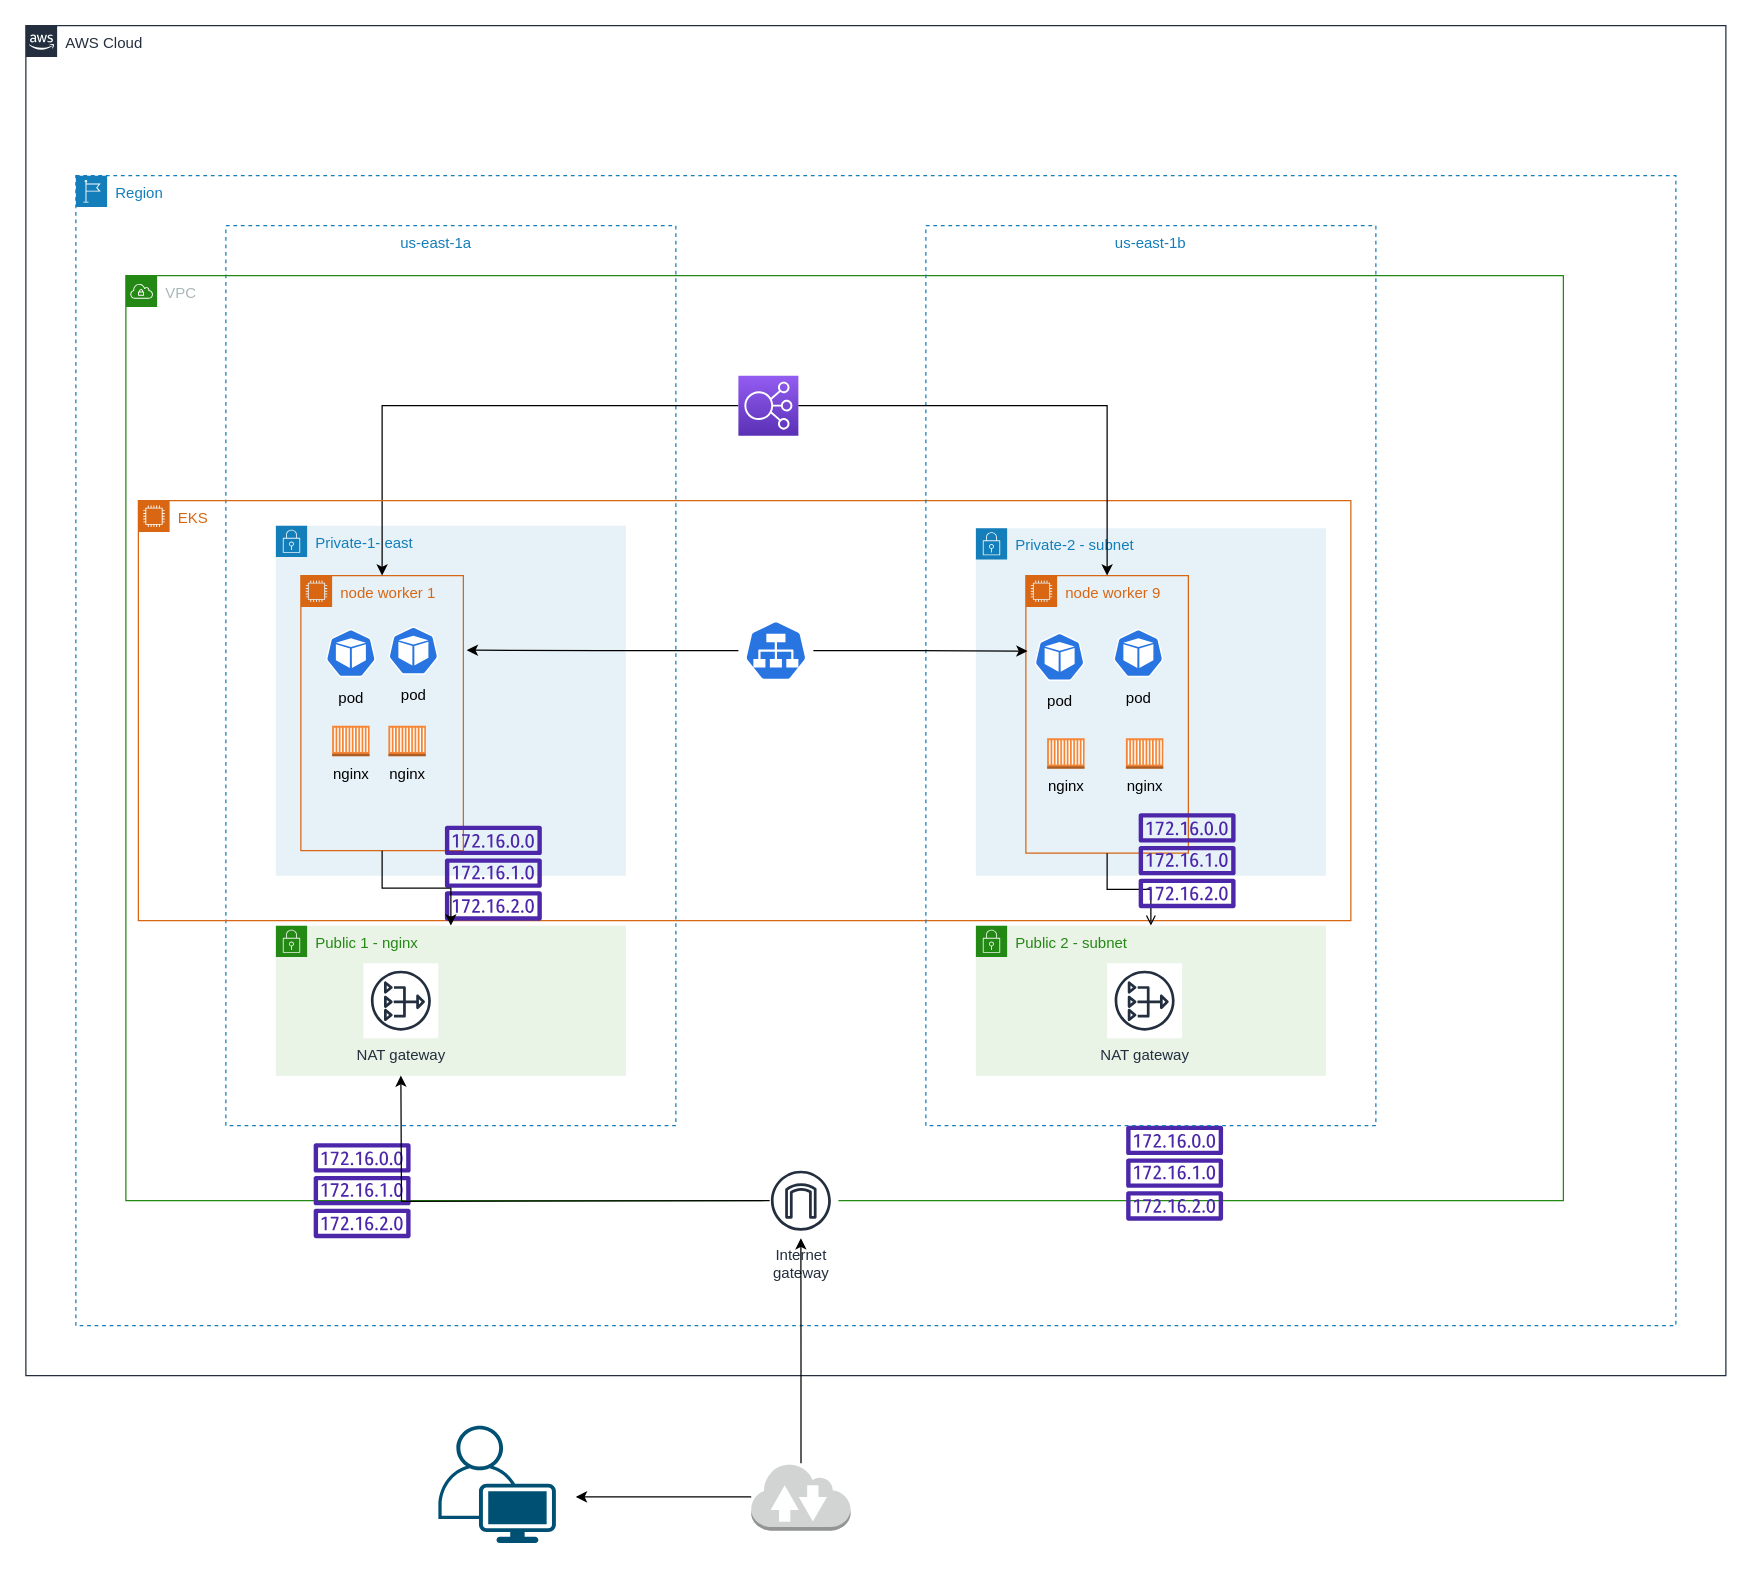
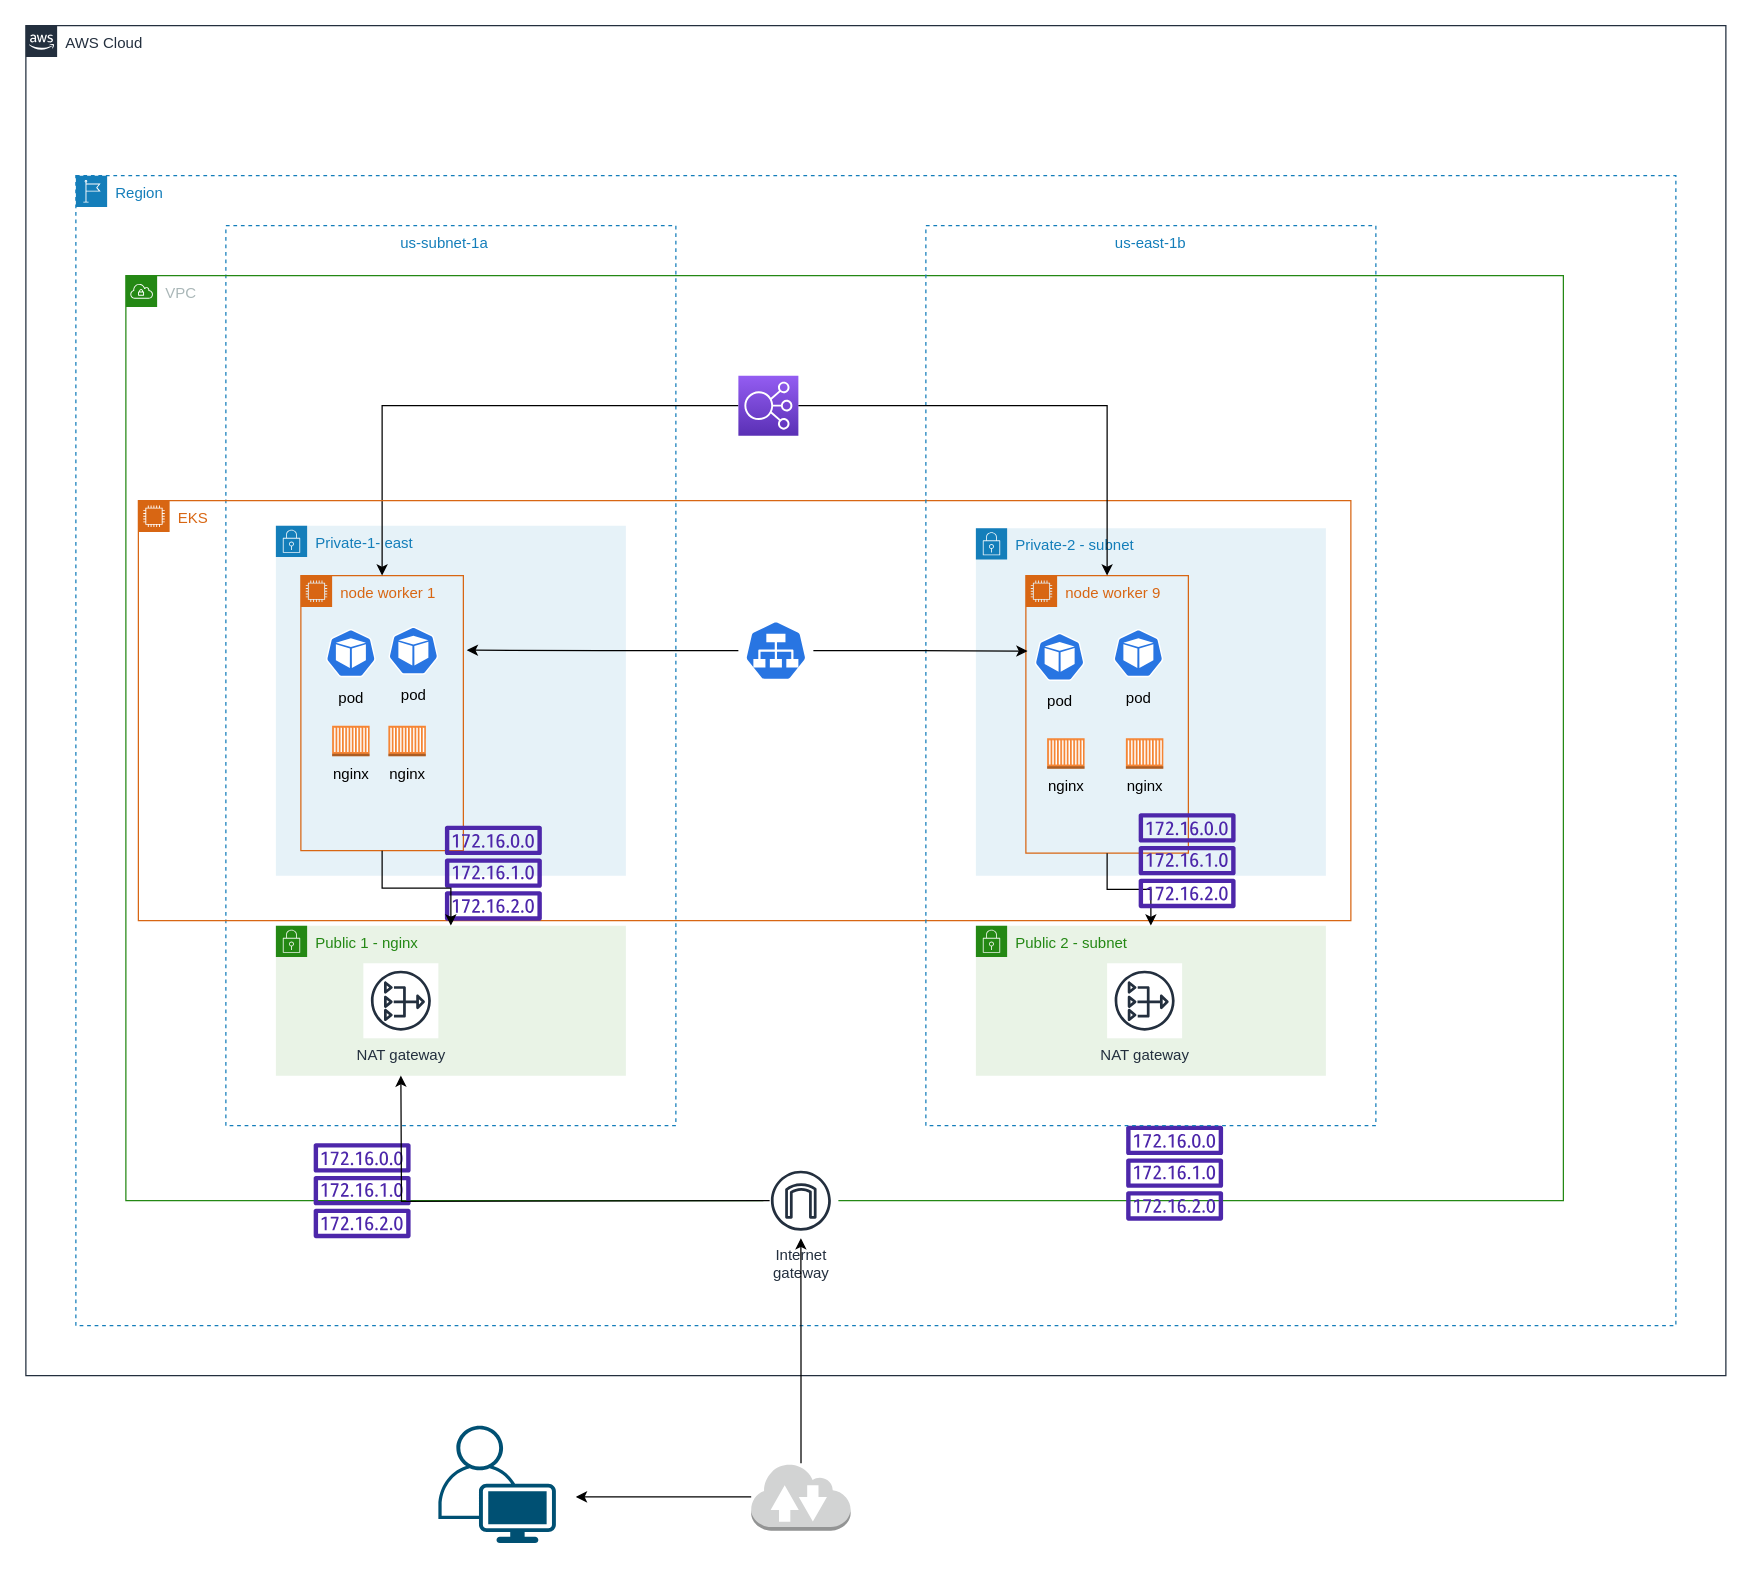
(451, 243) -> (451, 243)
(1151, 915) -> (1151, 915)
